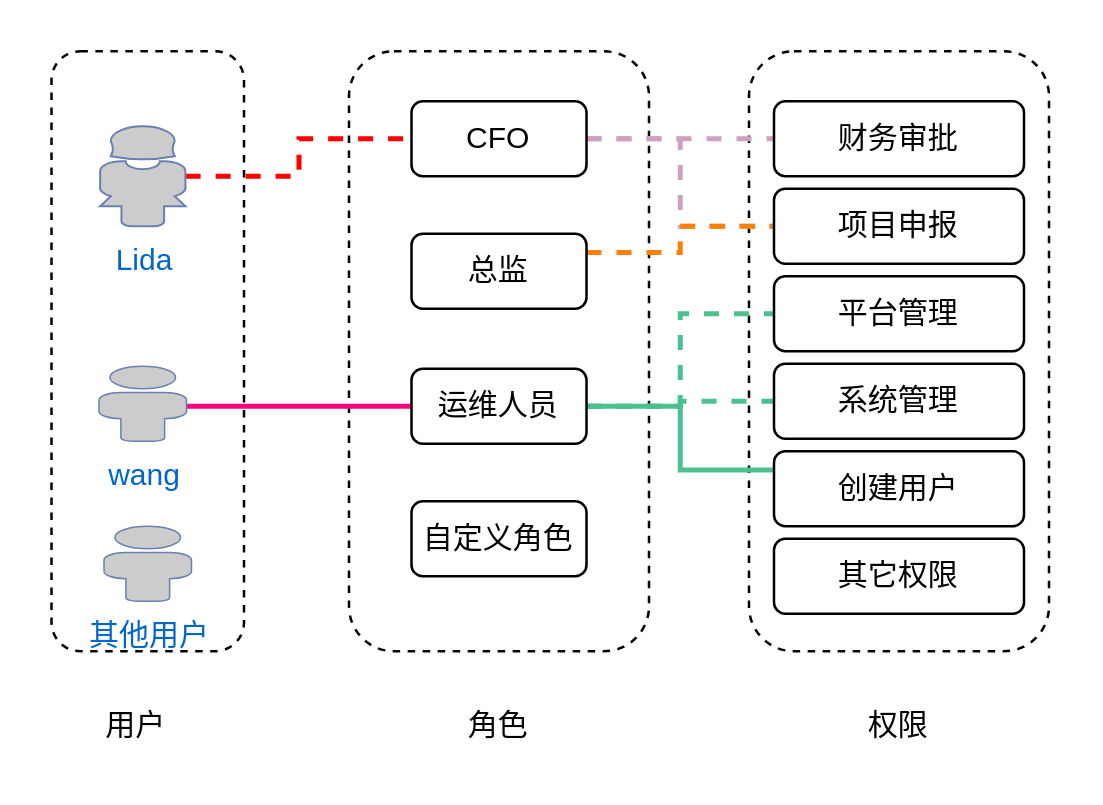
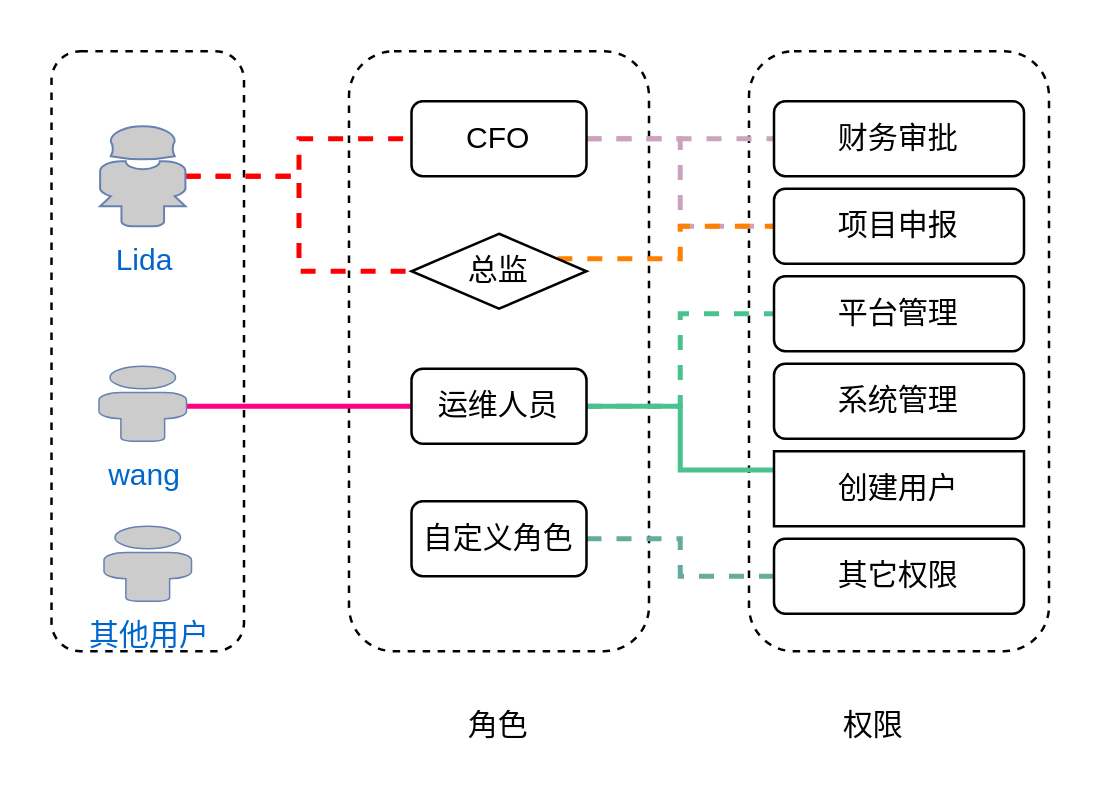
none -> (306, 271)
(499, 271) -> (499, 271)
(708, 401) -> none
(899, 489) -> (899, 489)
none -> (680, 572)
(136, 726) -> none
(899, 726) -> (874, 726)
